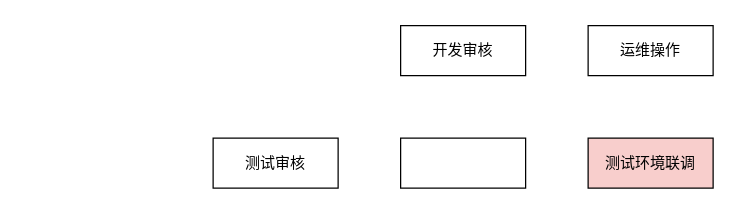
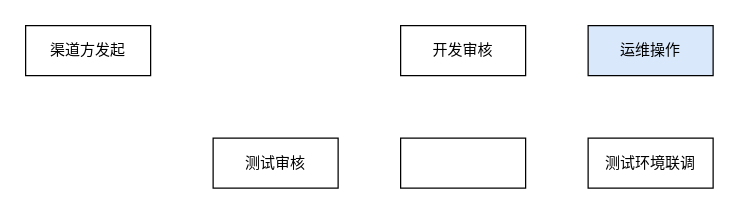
none -> (88, 51)
(651, 51) -> (651, 51)
(651, 163) -> (651, 163)
